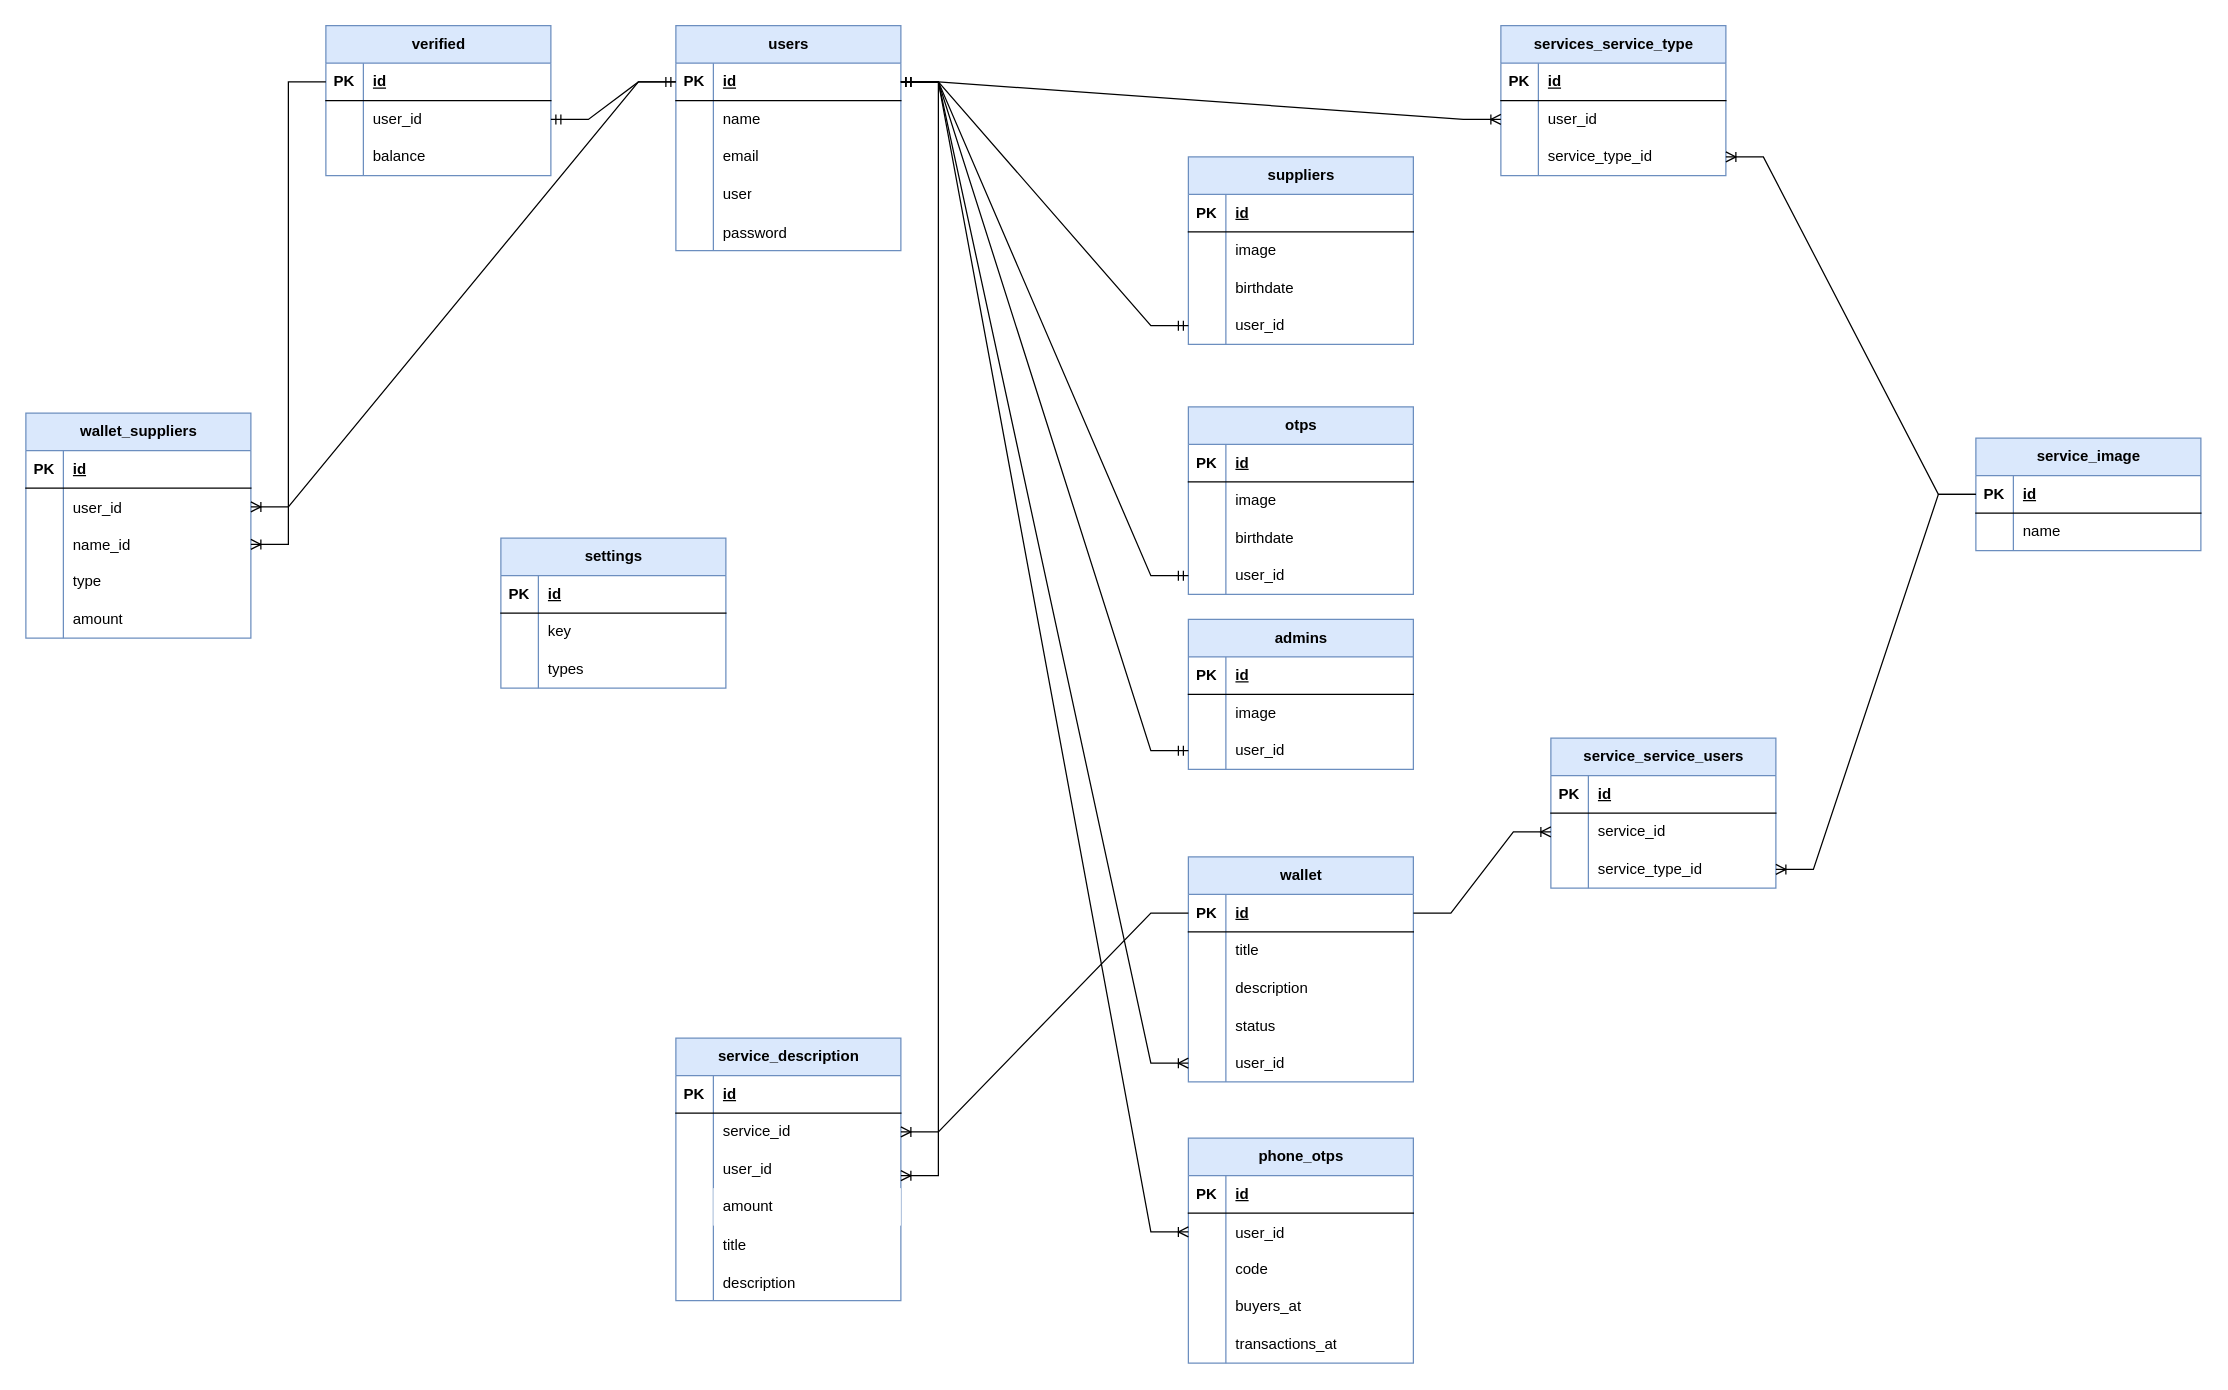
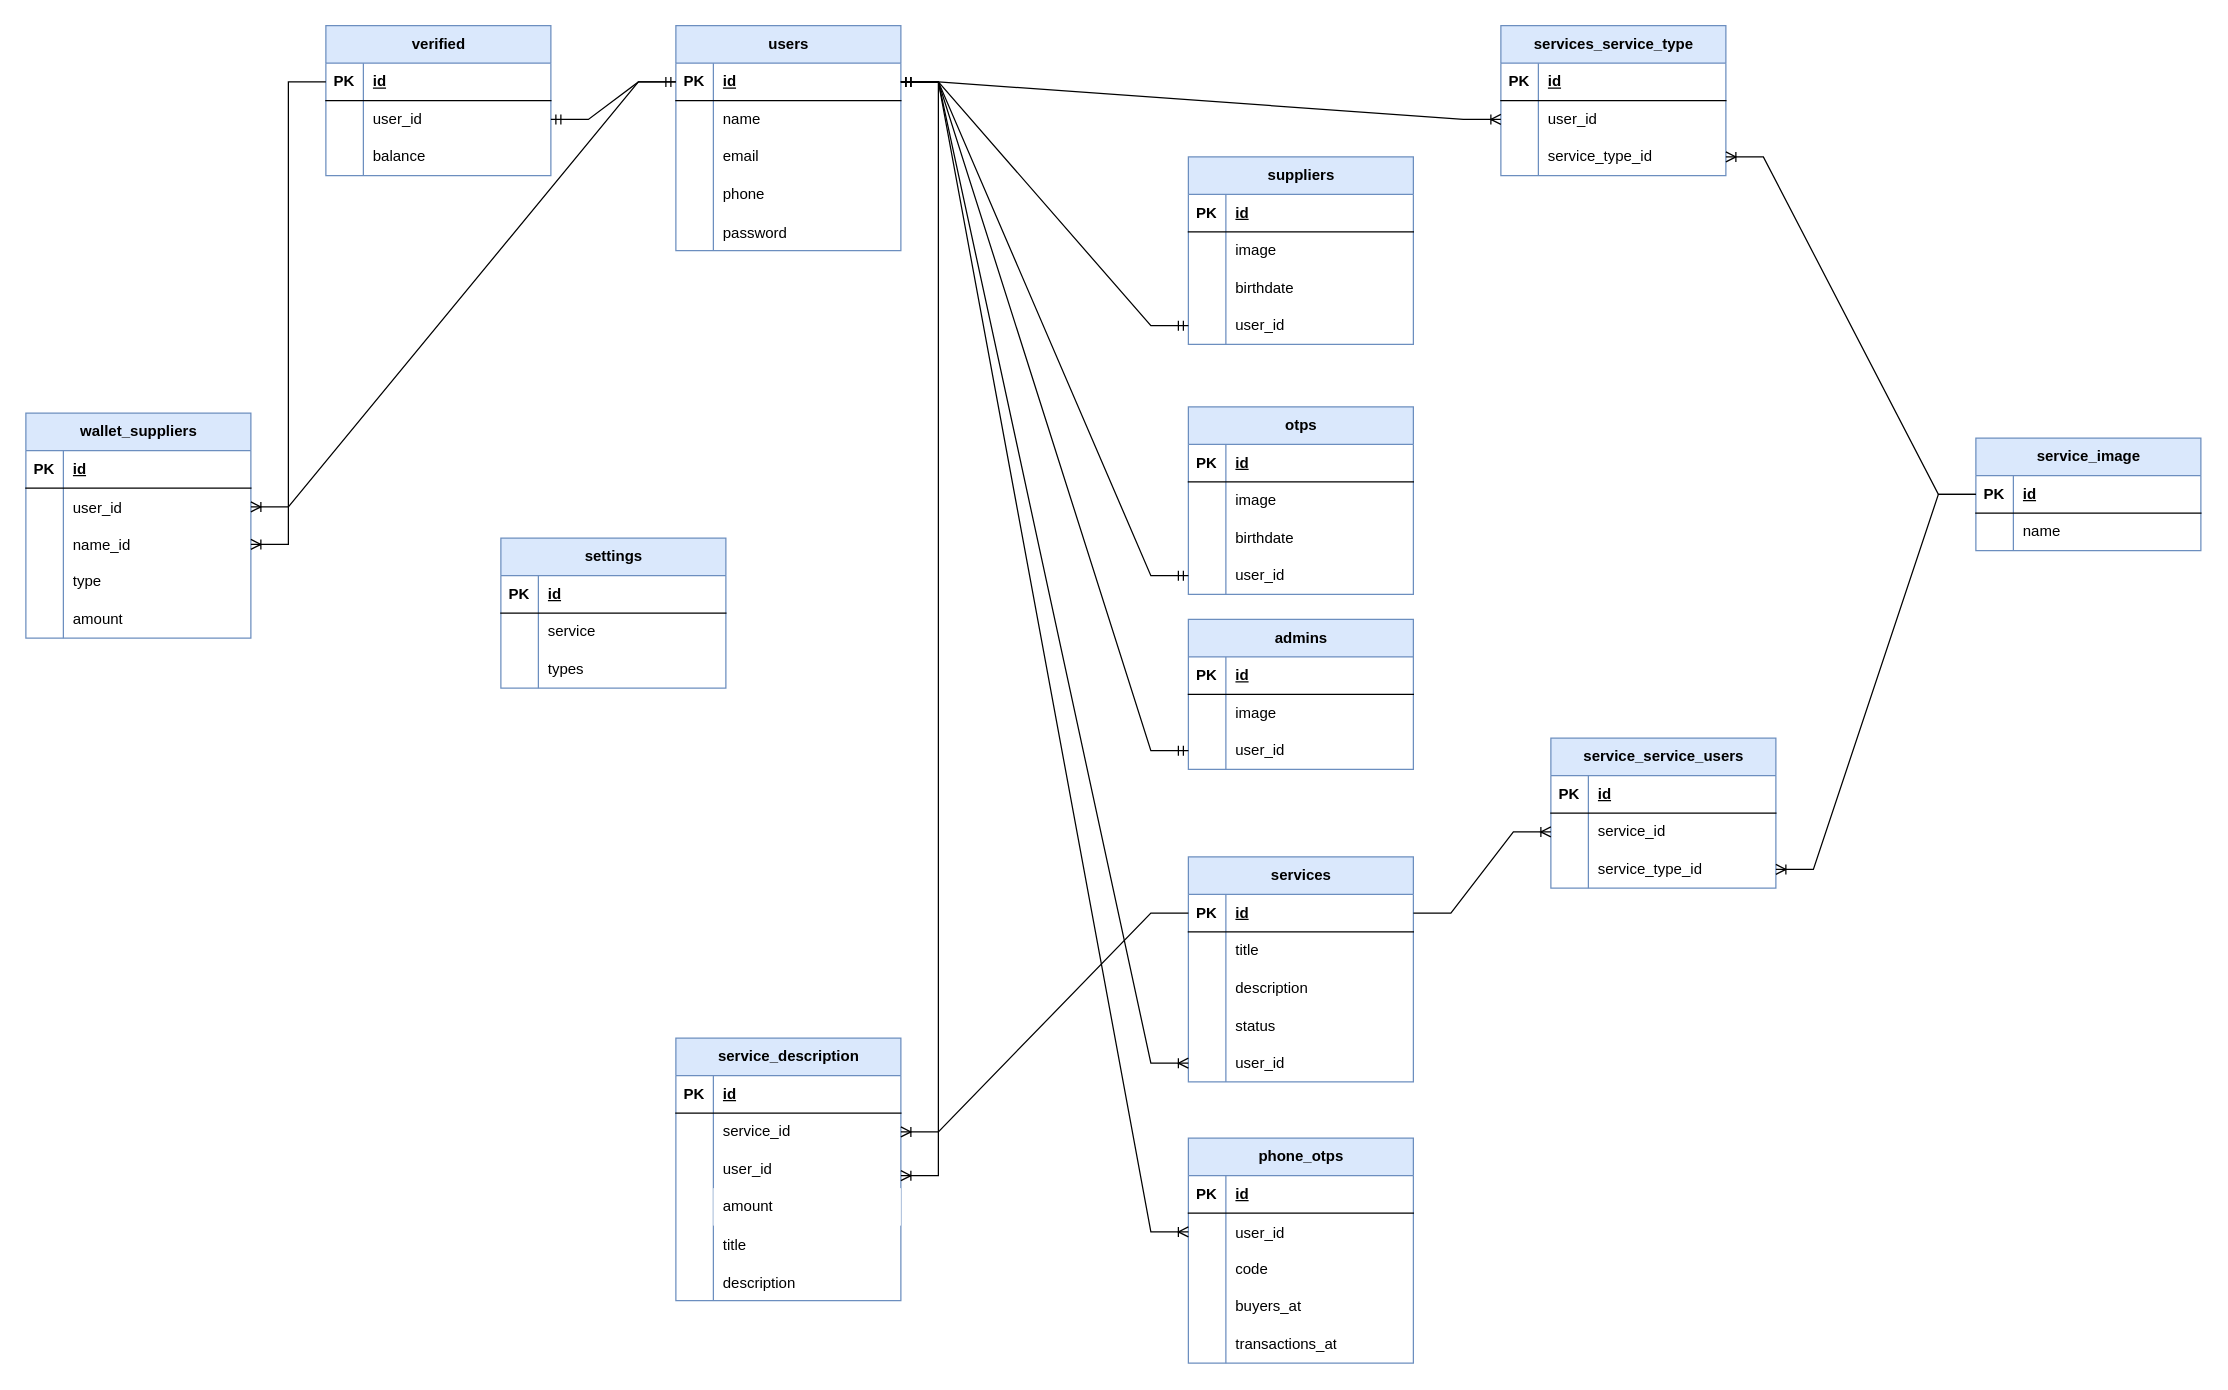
(740, 194) -> (744, 194)
(561, 632) -> (576, 632)
(1301, 876) -> (1301, 876)
